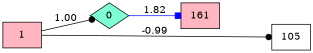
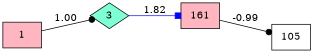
(109, 16) -> (109, 16)
(154, 36) -> (243, 26)
